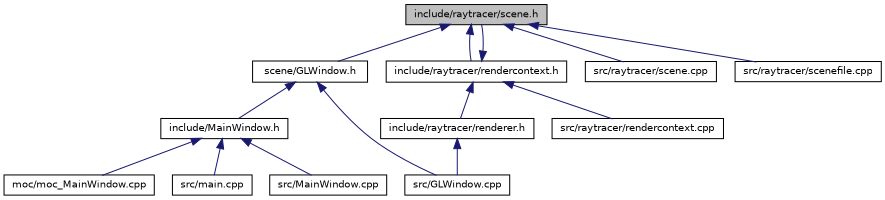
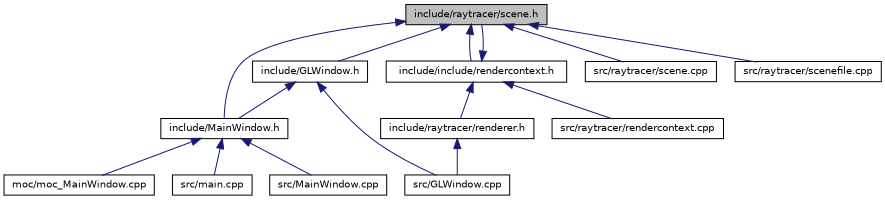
none -> (287, 41)
(310, 72) -> (310, 72)
(476, 72) -> (476, 72)
